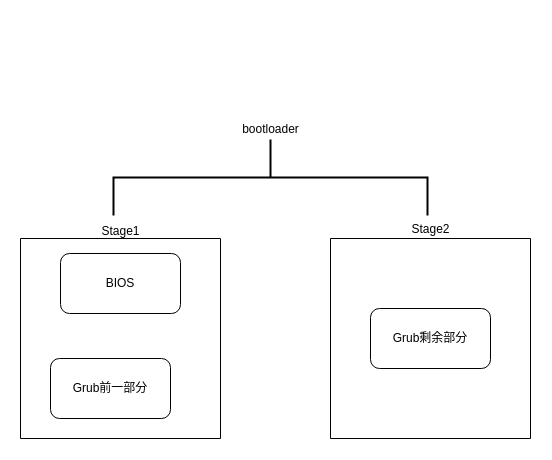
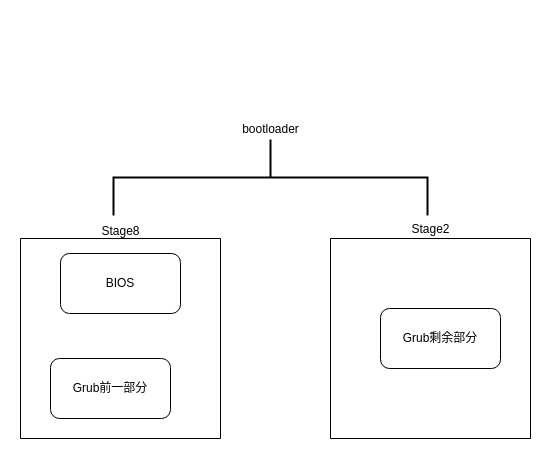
(121, 232) -> (121, 232)
(431, 339) -> (441, 339)
